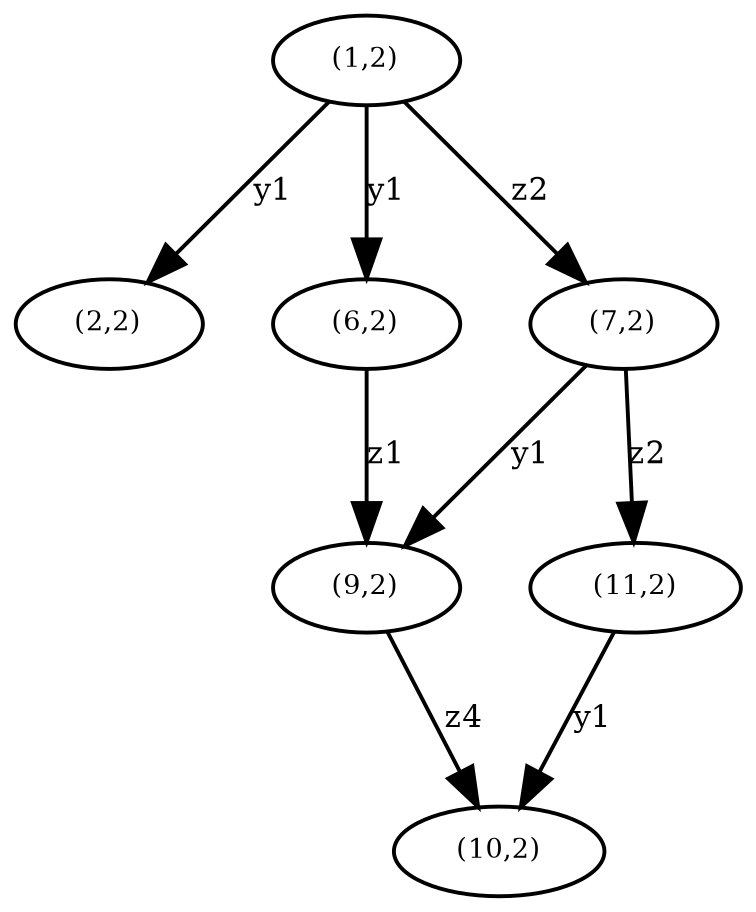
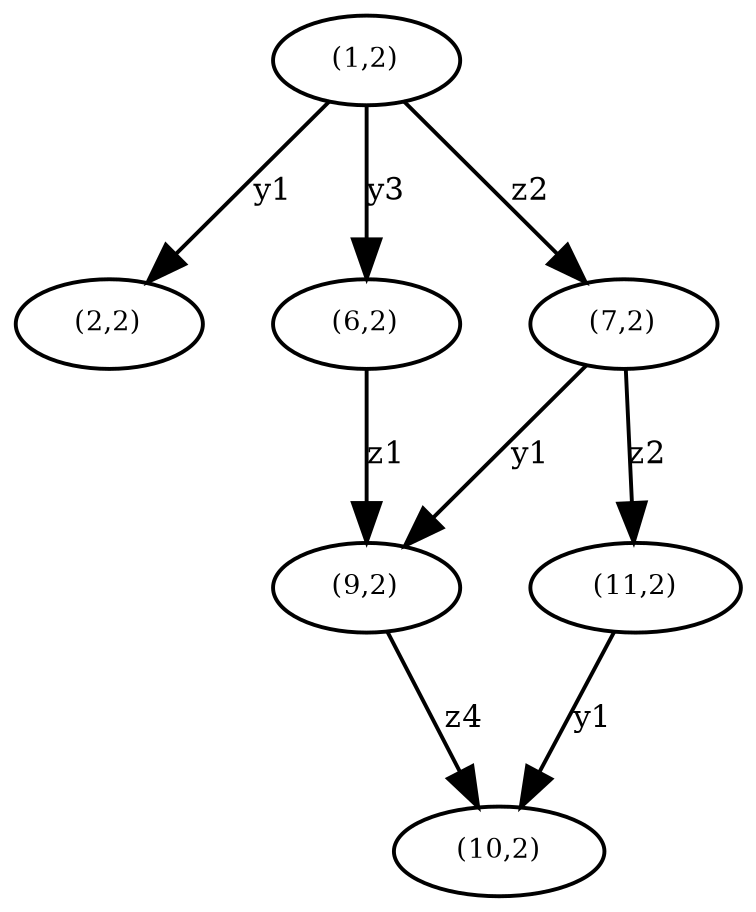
(386, 192) -> (386, 192)
